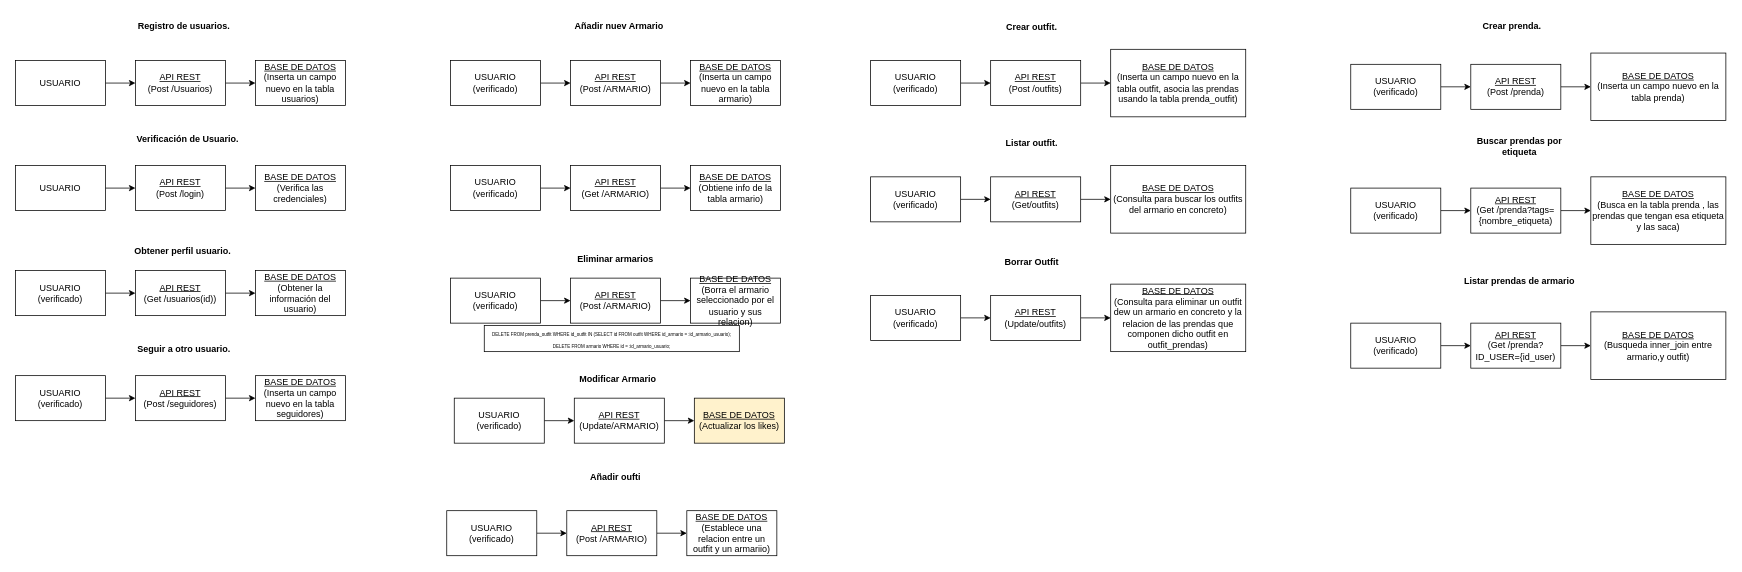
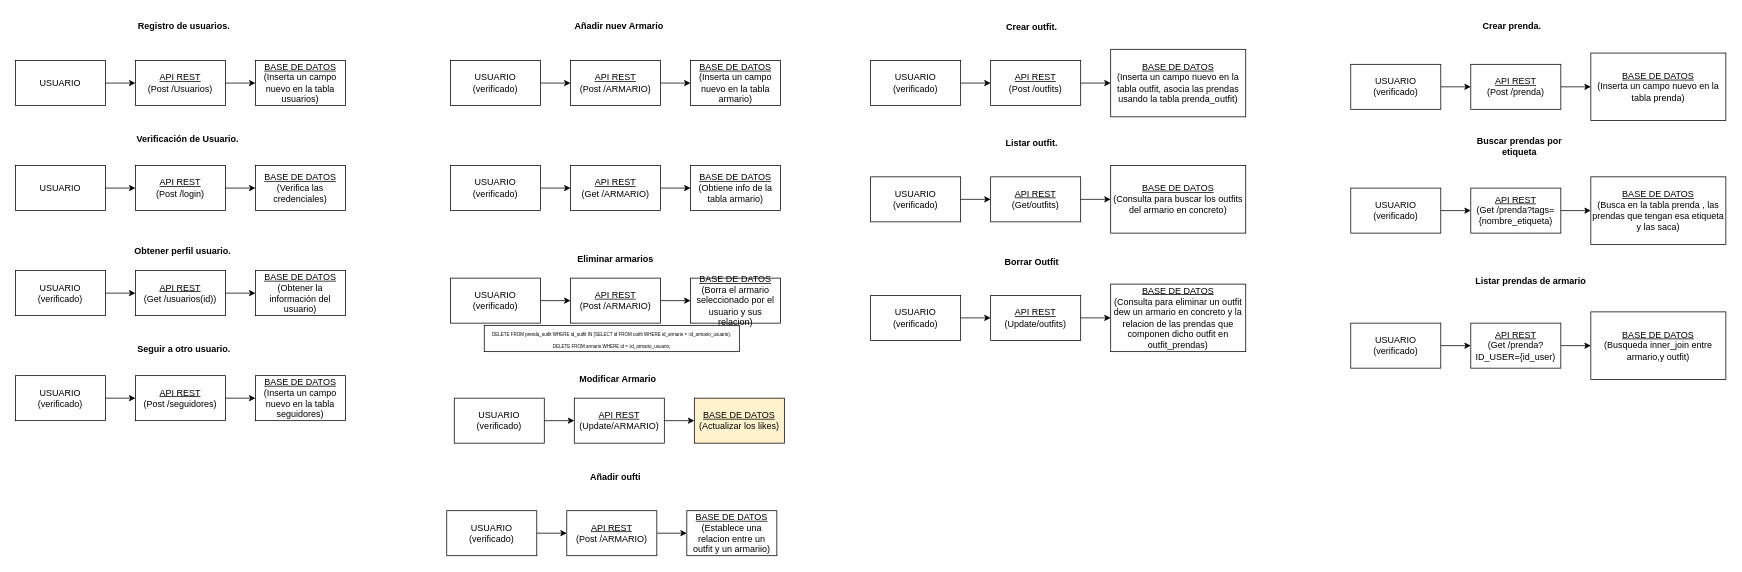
(1519, 282) -> (1530, 282)
